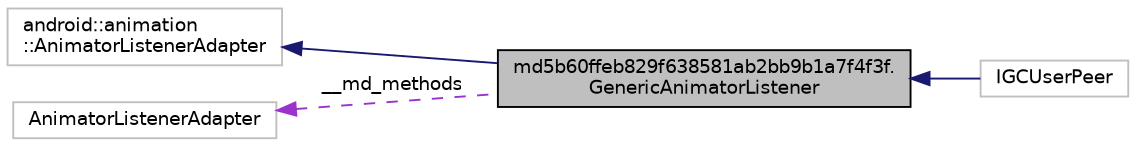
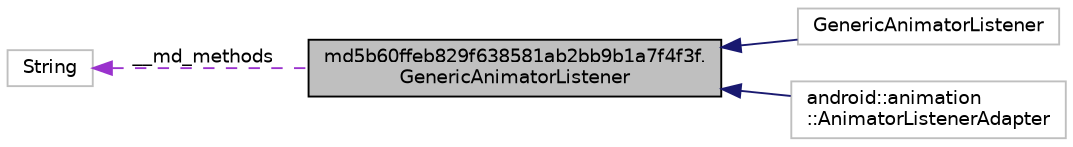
(400, 56) -> (766, 93)
(1054, 79) -> (929, 27)
(145, 120) -> (50, 68)
